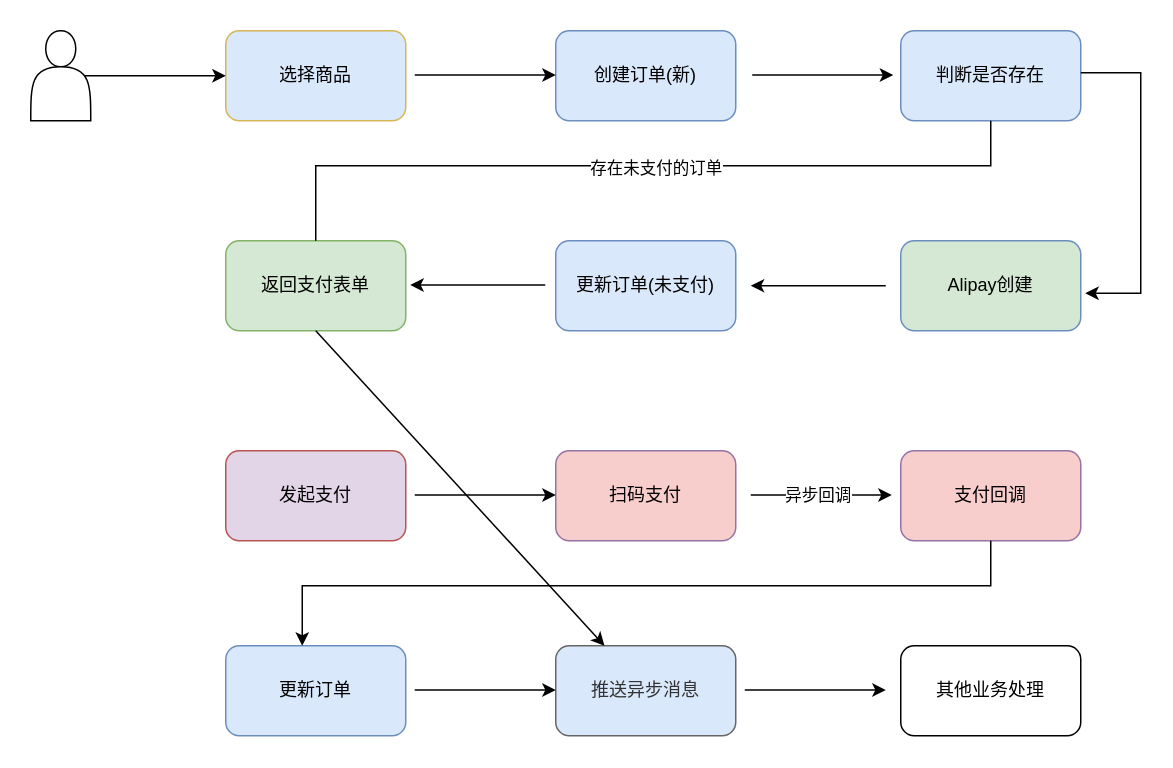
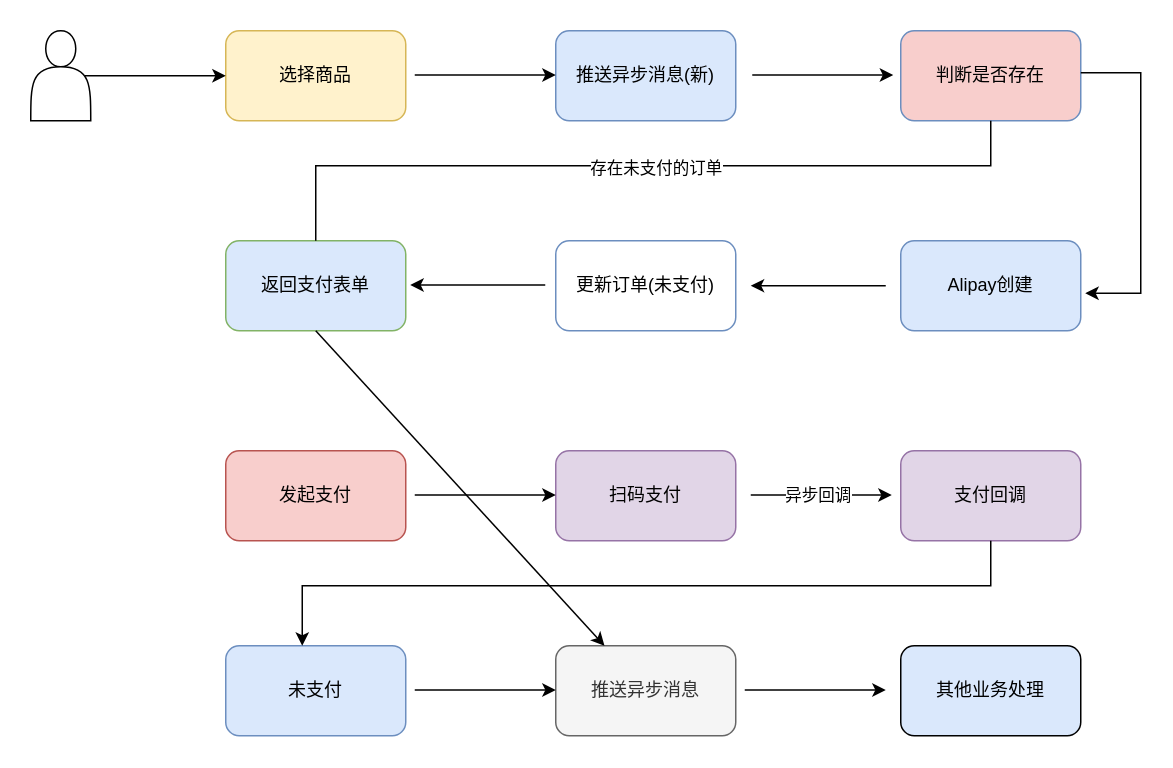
(316, 76) -> (316, 76)
(646, 76) -> (646, 76)
(991, 76) -> (991, 76)
(316, 286) -> (316, 286)
(646, 286) -> (646, 286)
(991, 286) -> (991, 286)
(316, 496) -> (316, 496)
(646, 496) -> (646, 496)
(991, 496) -> (991, 496)
(316, 691) -> (316, 691)
(646, 691) -> (646, 691)
(991, 691) -> (991, 691)
